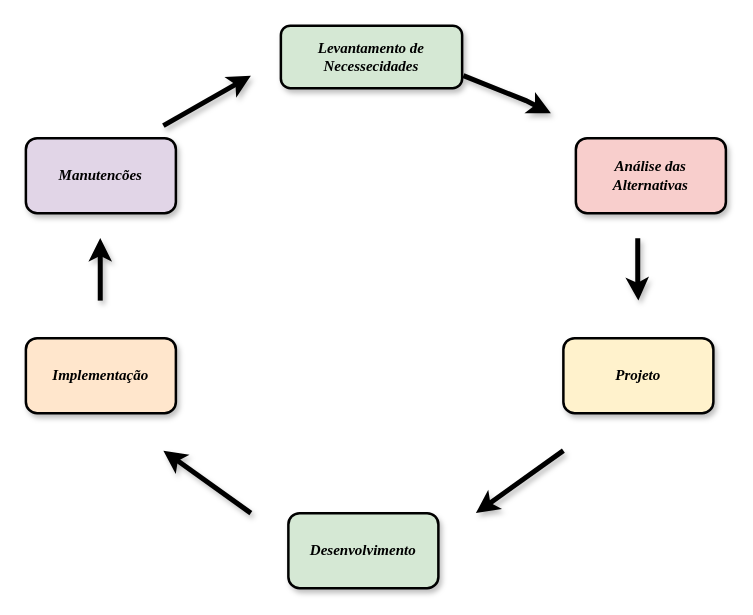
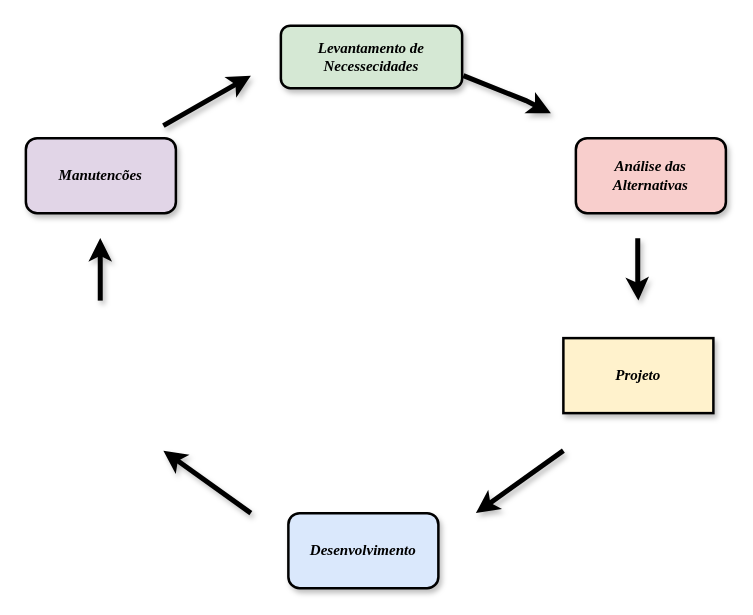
(101, 376) -> none
(638, 376) -> (638, 376)
(363, 551) -> (363, 551)
